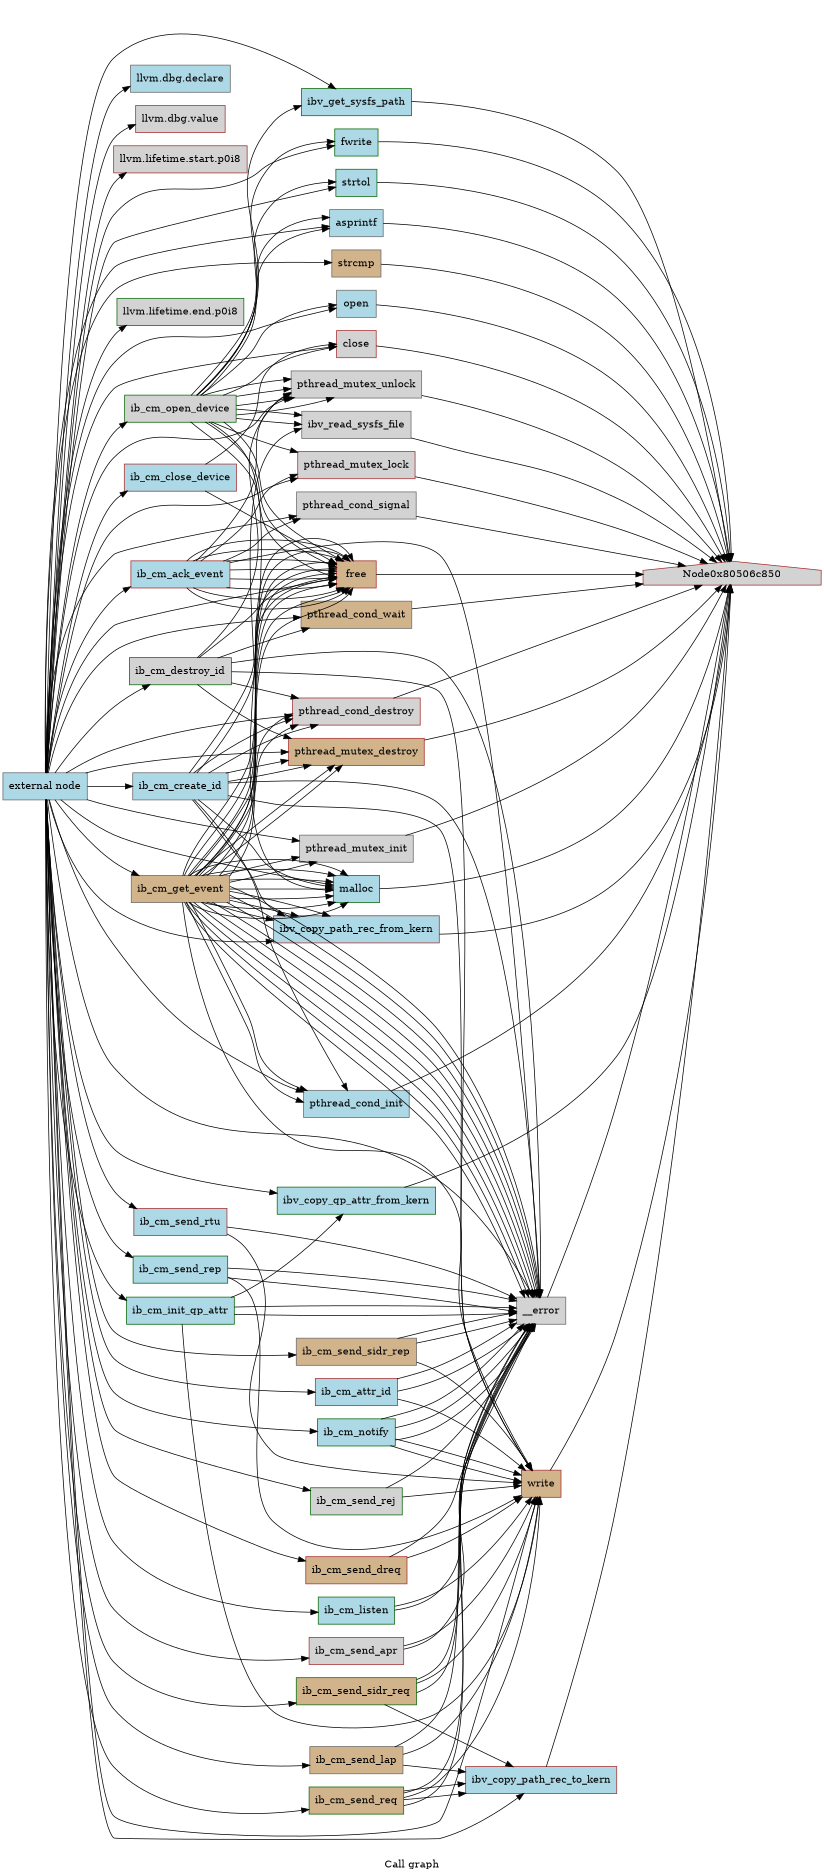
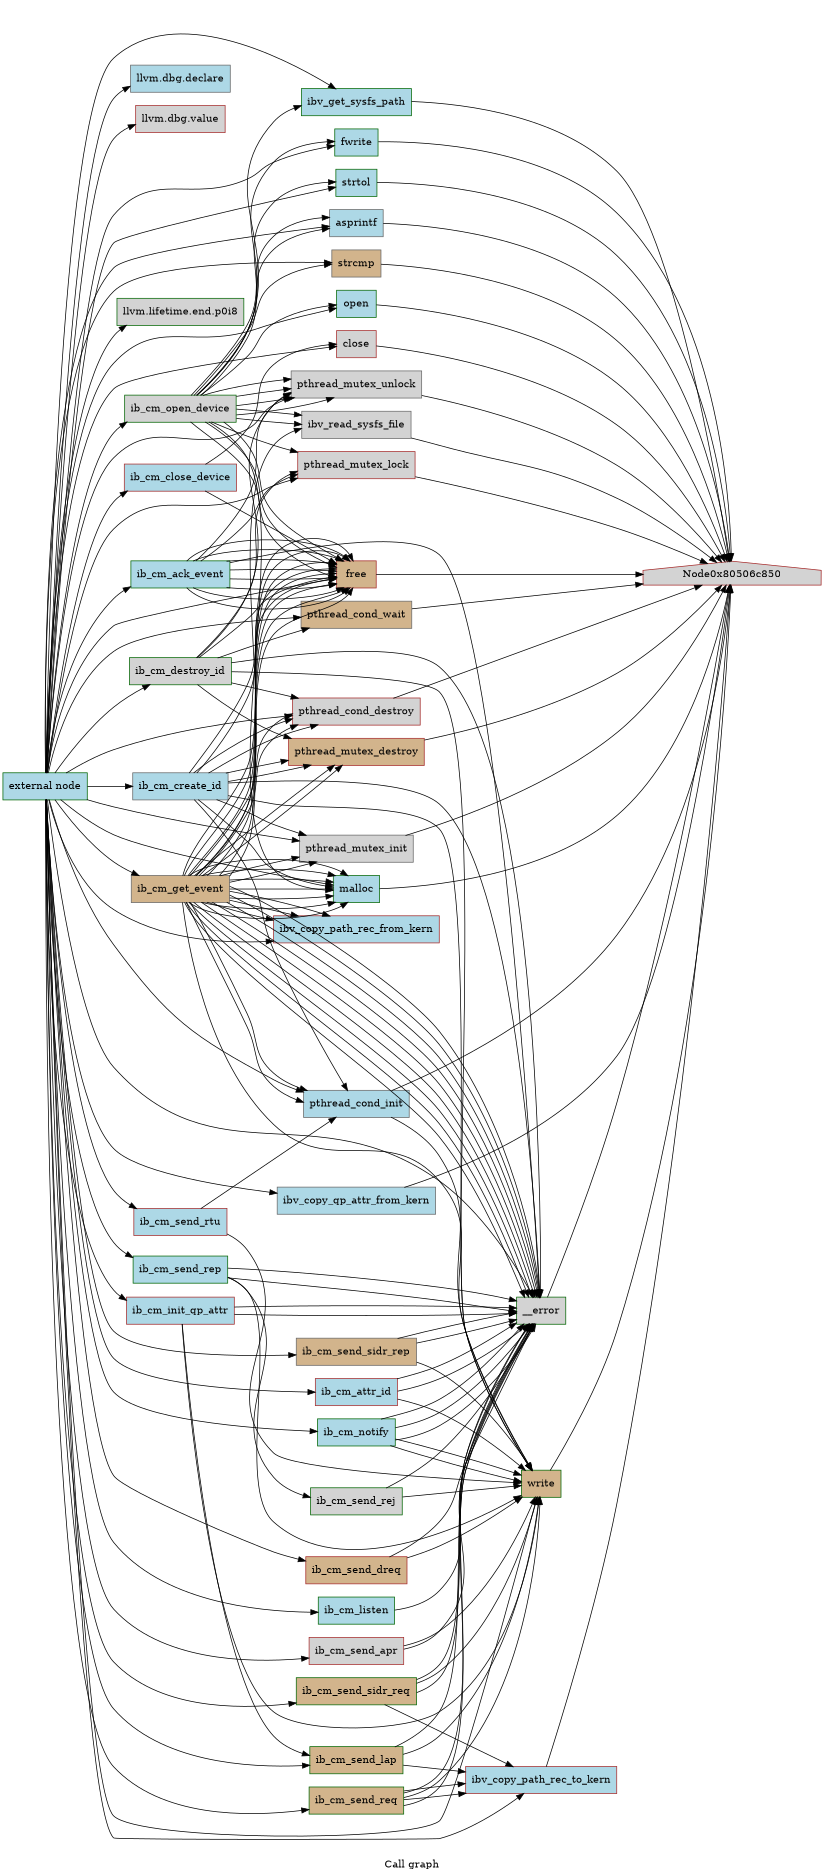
(180, 159) -> none
(356, 304) -> (356, 304)
(259, 376) -> (262, 297)
(356, 505) -> none
none -> (255, 569)
(180, 574) -> (180, 574)
(183, 758) -> none
(45, 786) -> (45, 786)
(659, 833) -> none
(237, 856) -> (276, 825)
(356, 1201) -> (356, 1201)
(371, 1251) -> (265, 1165)
(288, 1263) -> (212, 1552)
(180, 1311) -> (180, 1311)
(541, 1311) -> (541, 1311)
(90, 1340) -> (266, 1346)
(541, 1484) -> (541, 1484)
(470, 1568) -> (458, 1284)
(356, 1760) -> (356, 1760)
